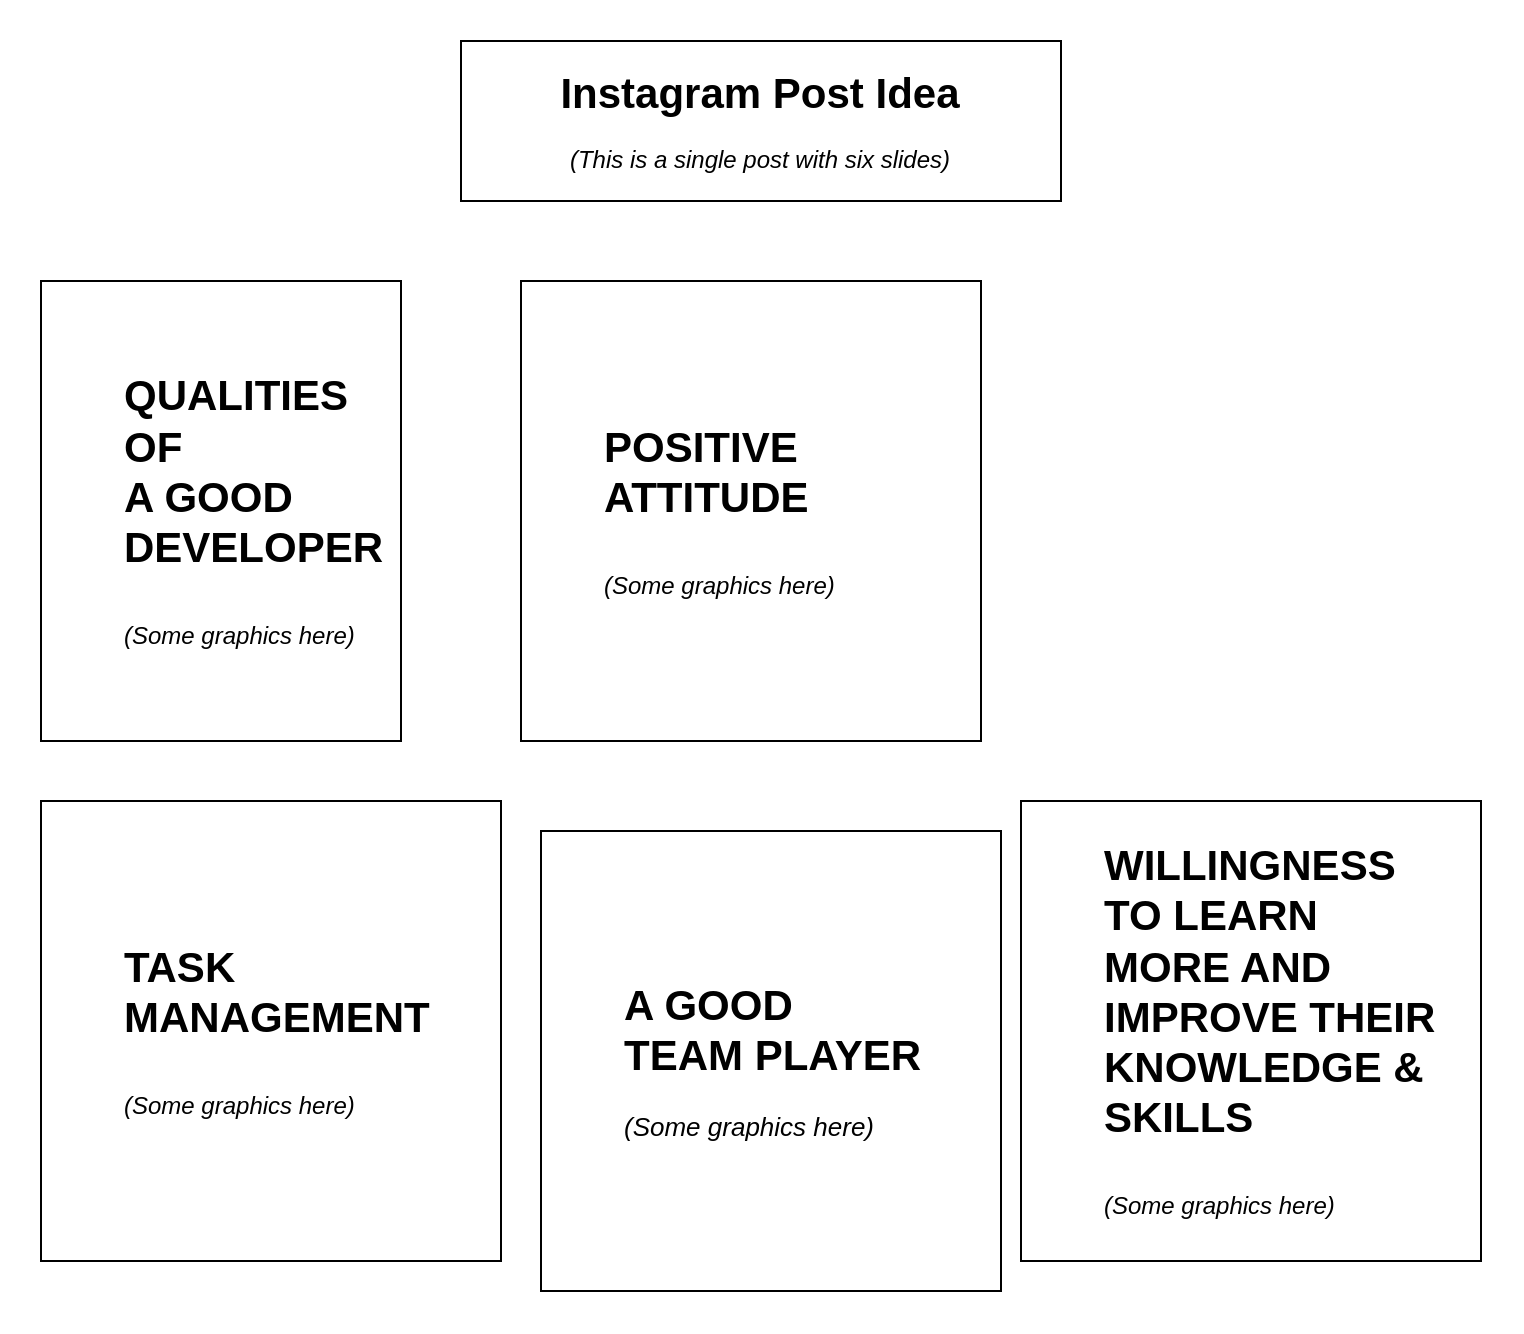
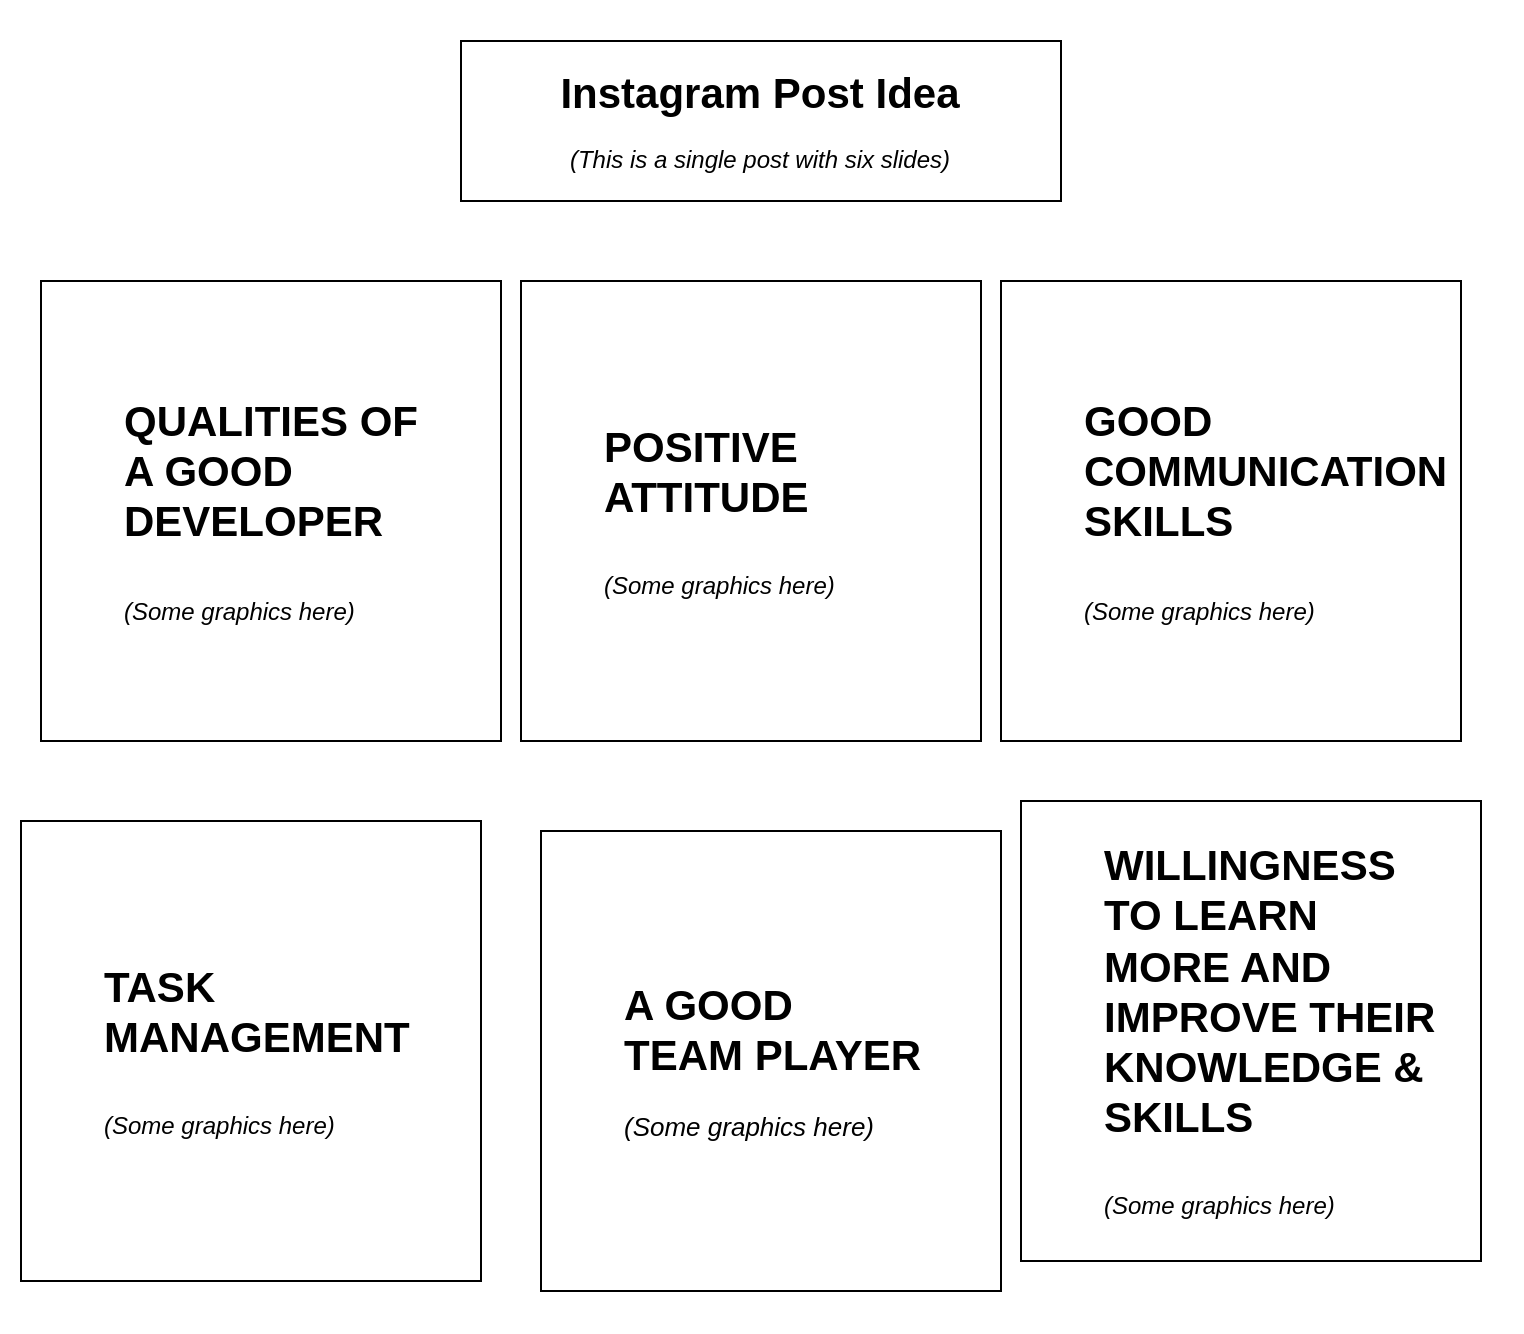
(221, 511) -> (271, 511)
none -> (1231, 511)
(271, 1031) -> (251, 1051)
